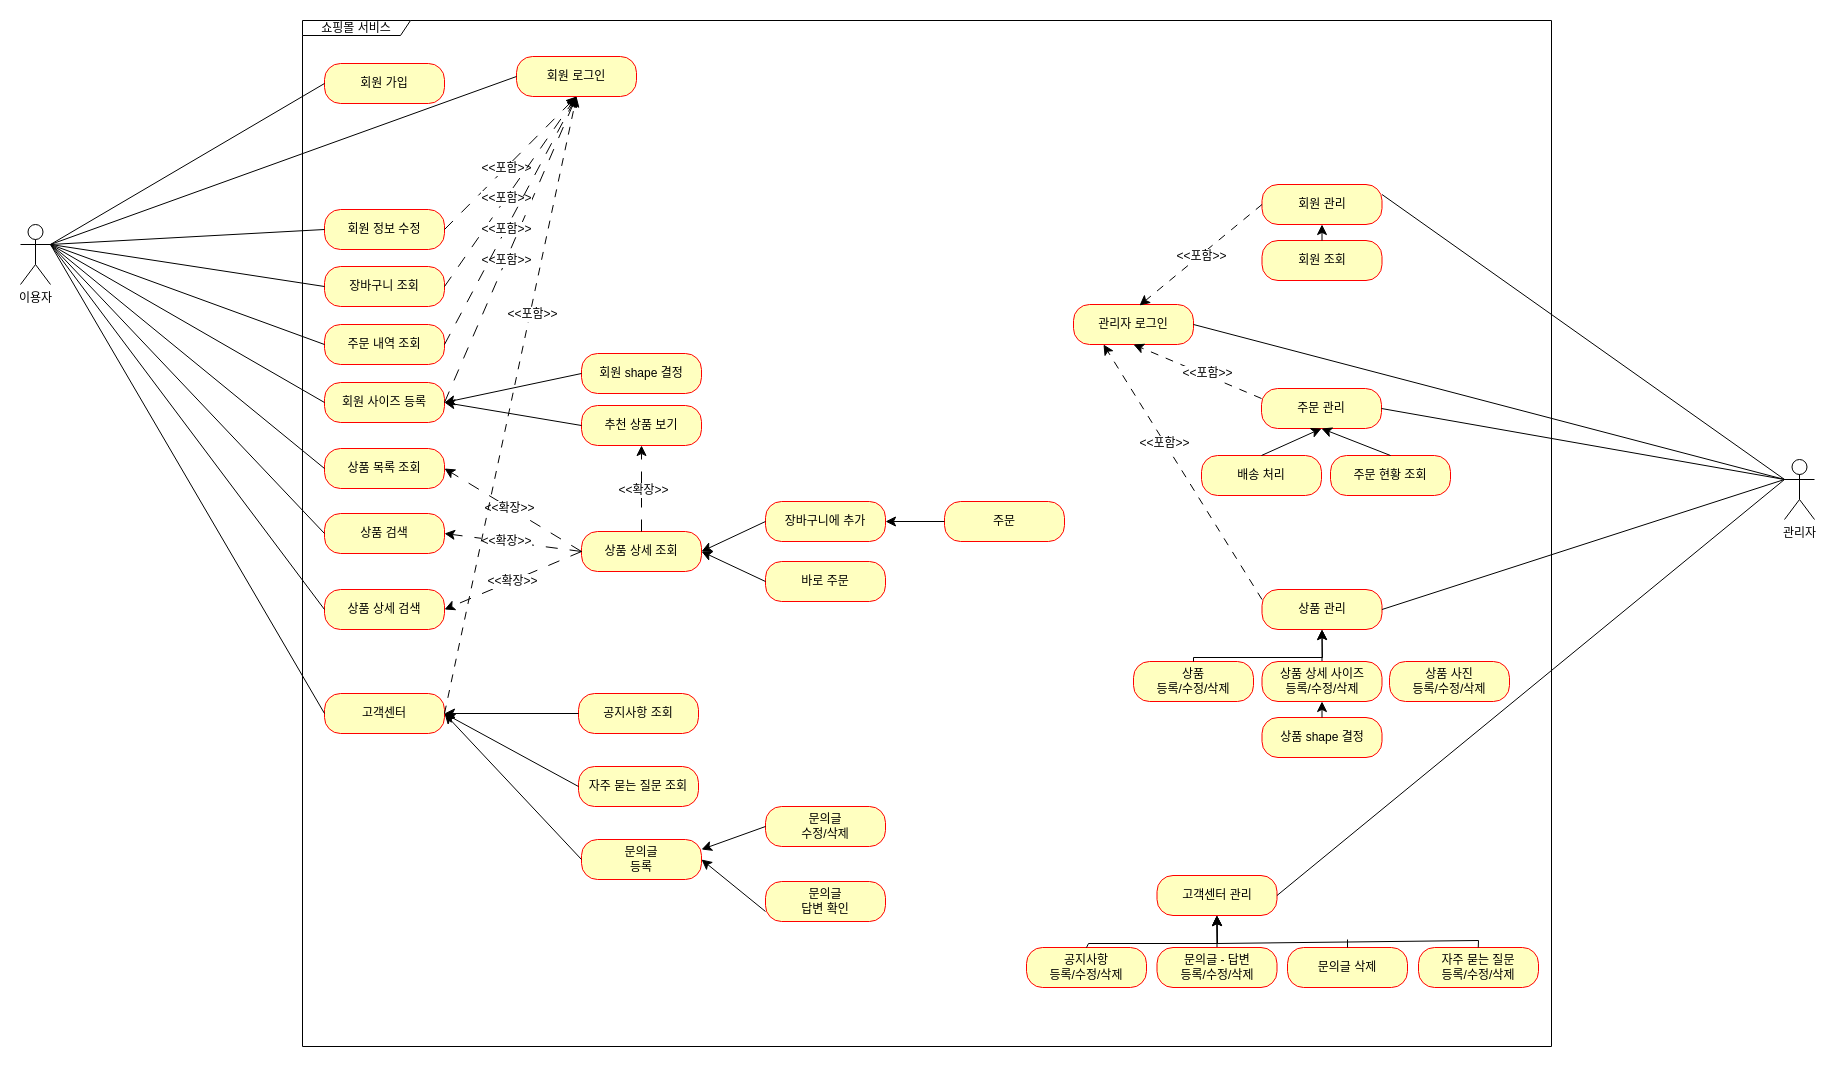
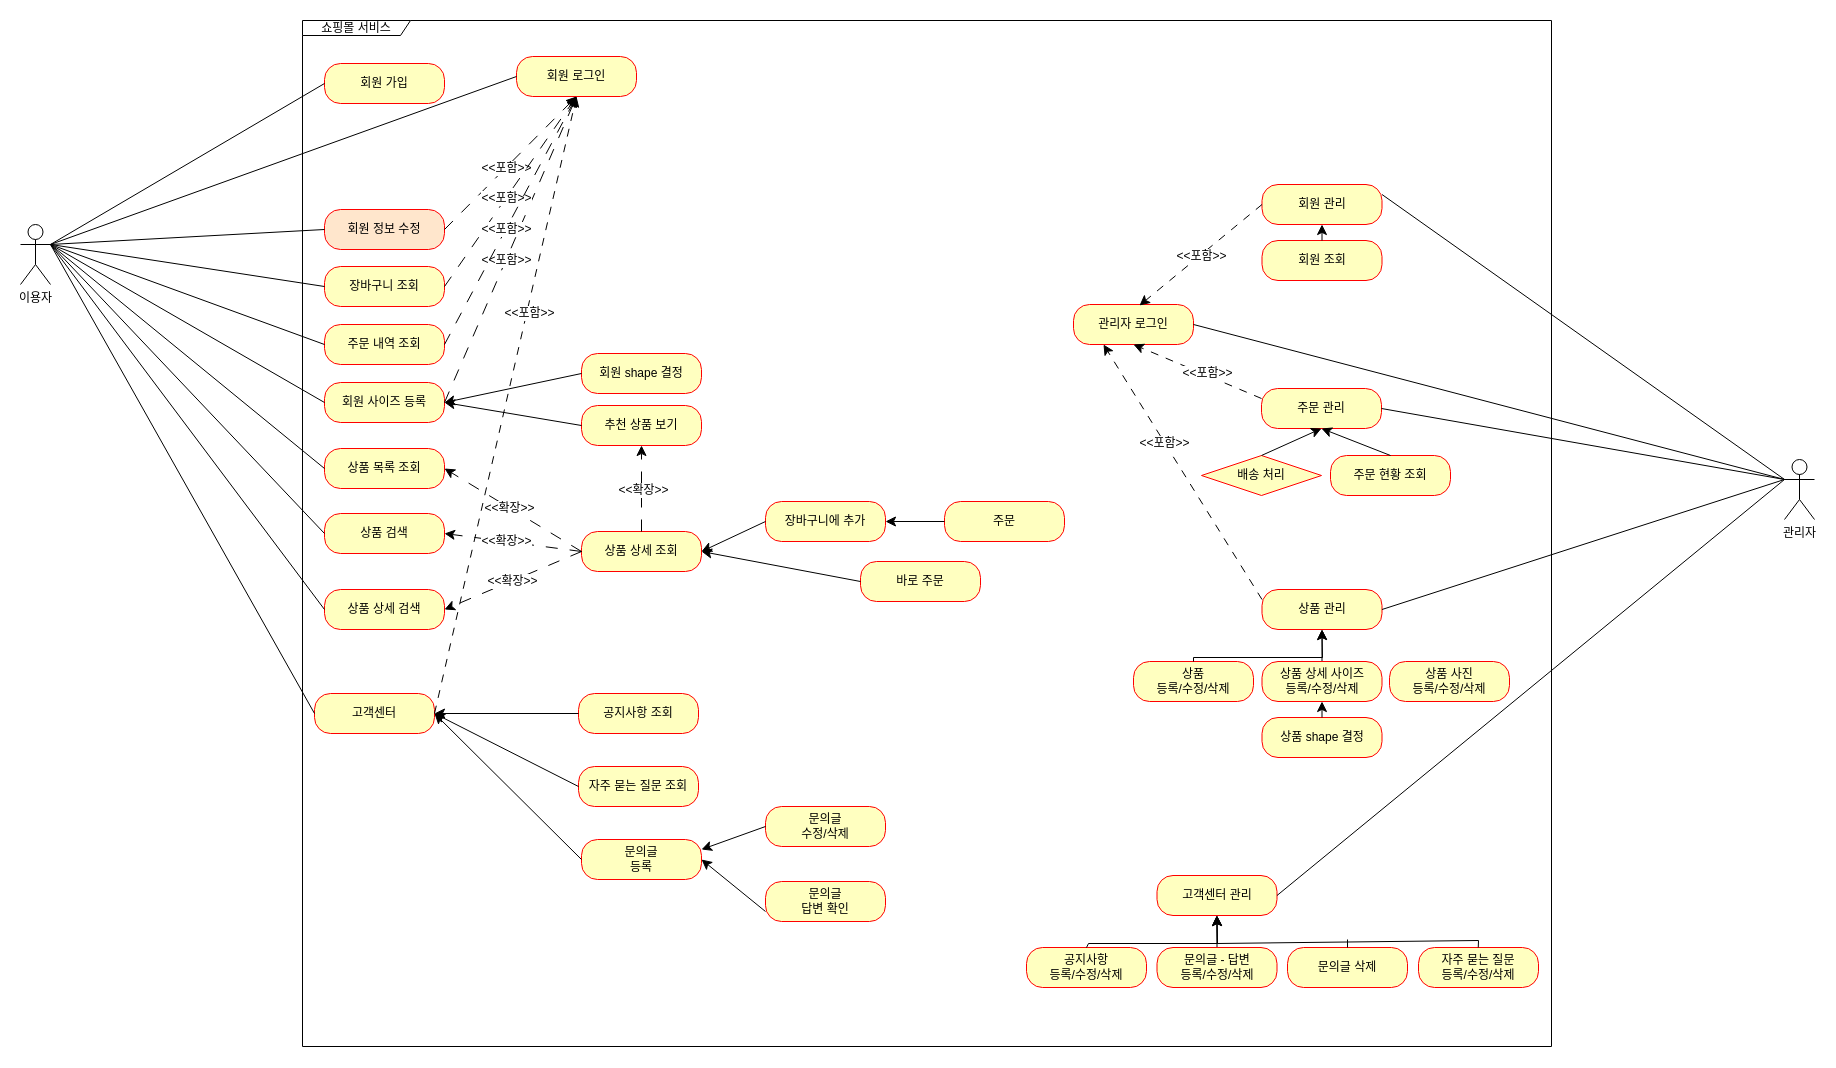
(385, 230) -> (385, 230)
(1262, 476) -> (1262, 476)
(826, 582) -> (921, 582)
(385, 714) -> (375, 714)
